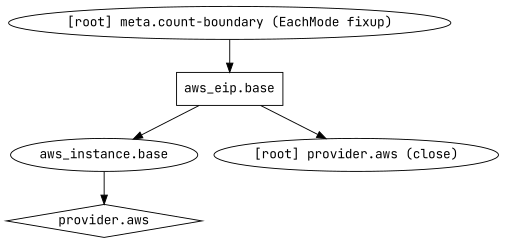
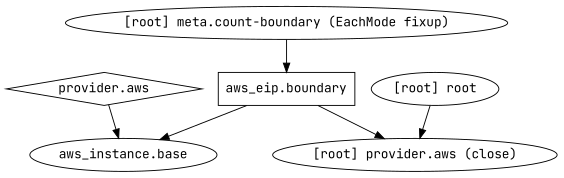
(230, 89) -> (287, 89)
none -> (435, 89)
(104, 183) -> (112, 117)
